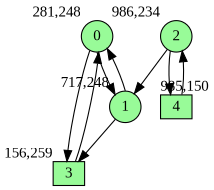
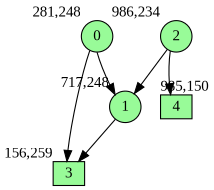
(120, 74) -> none
(183, 78) -> none
(89, 113) -> none
